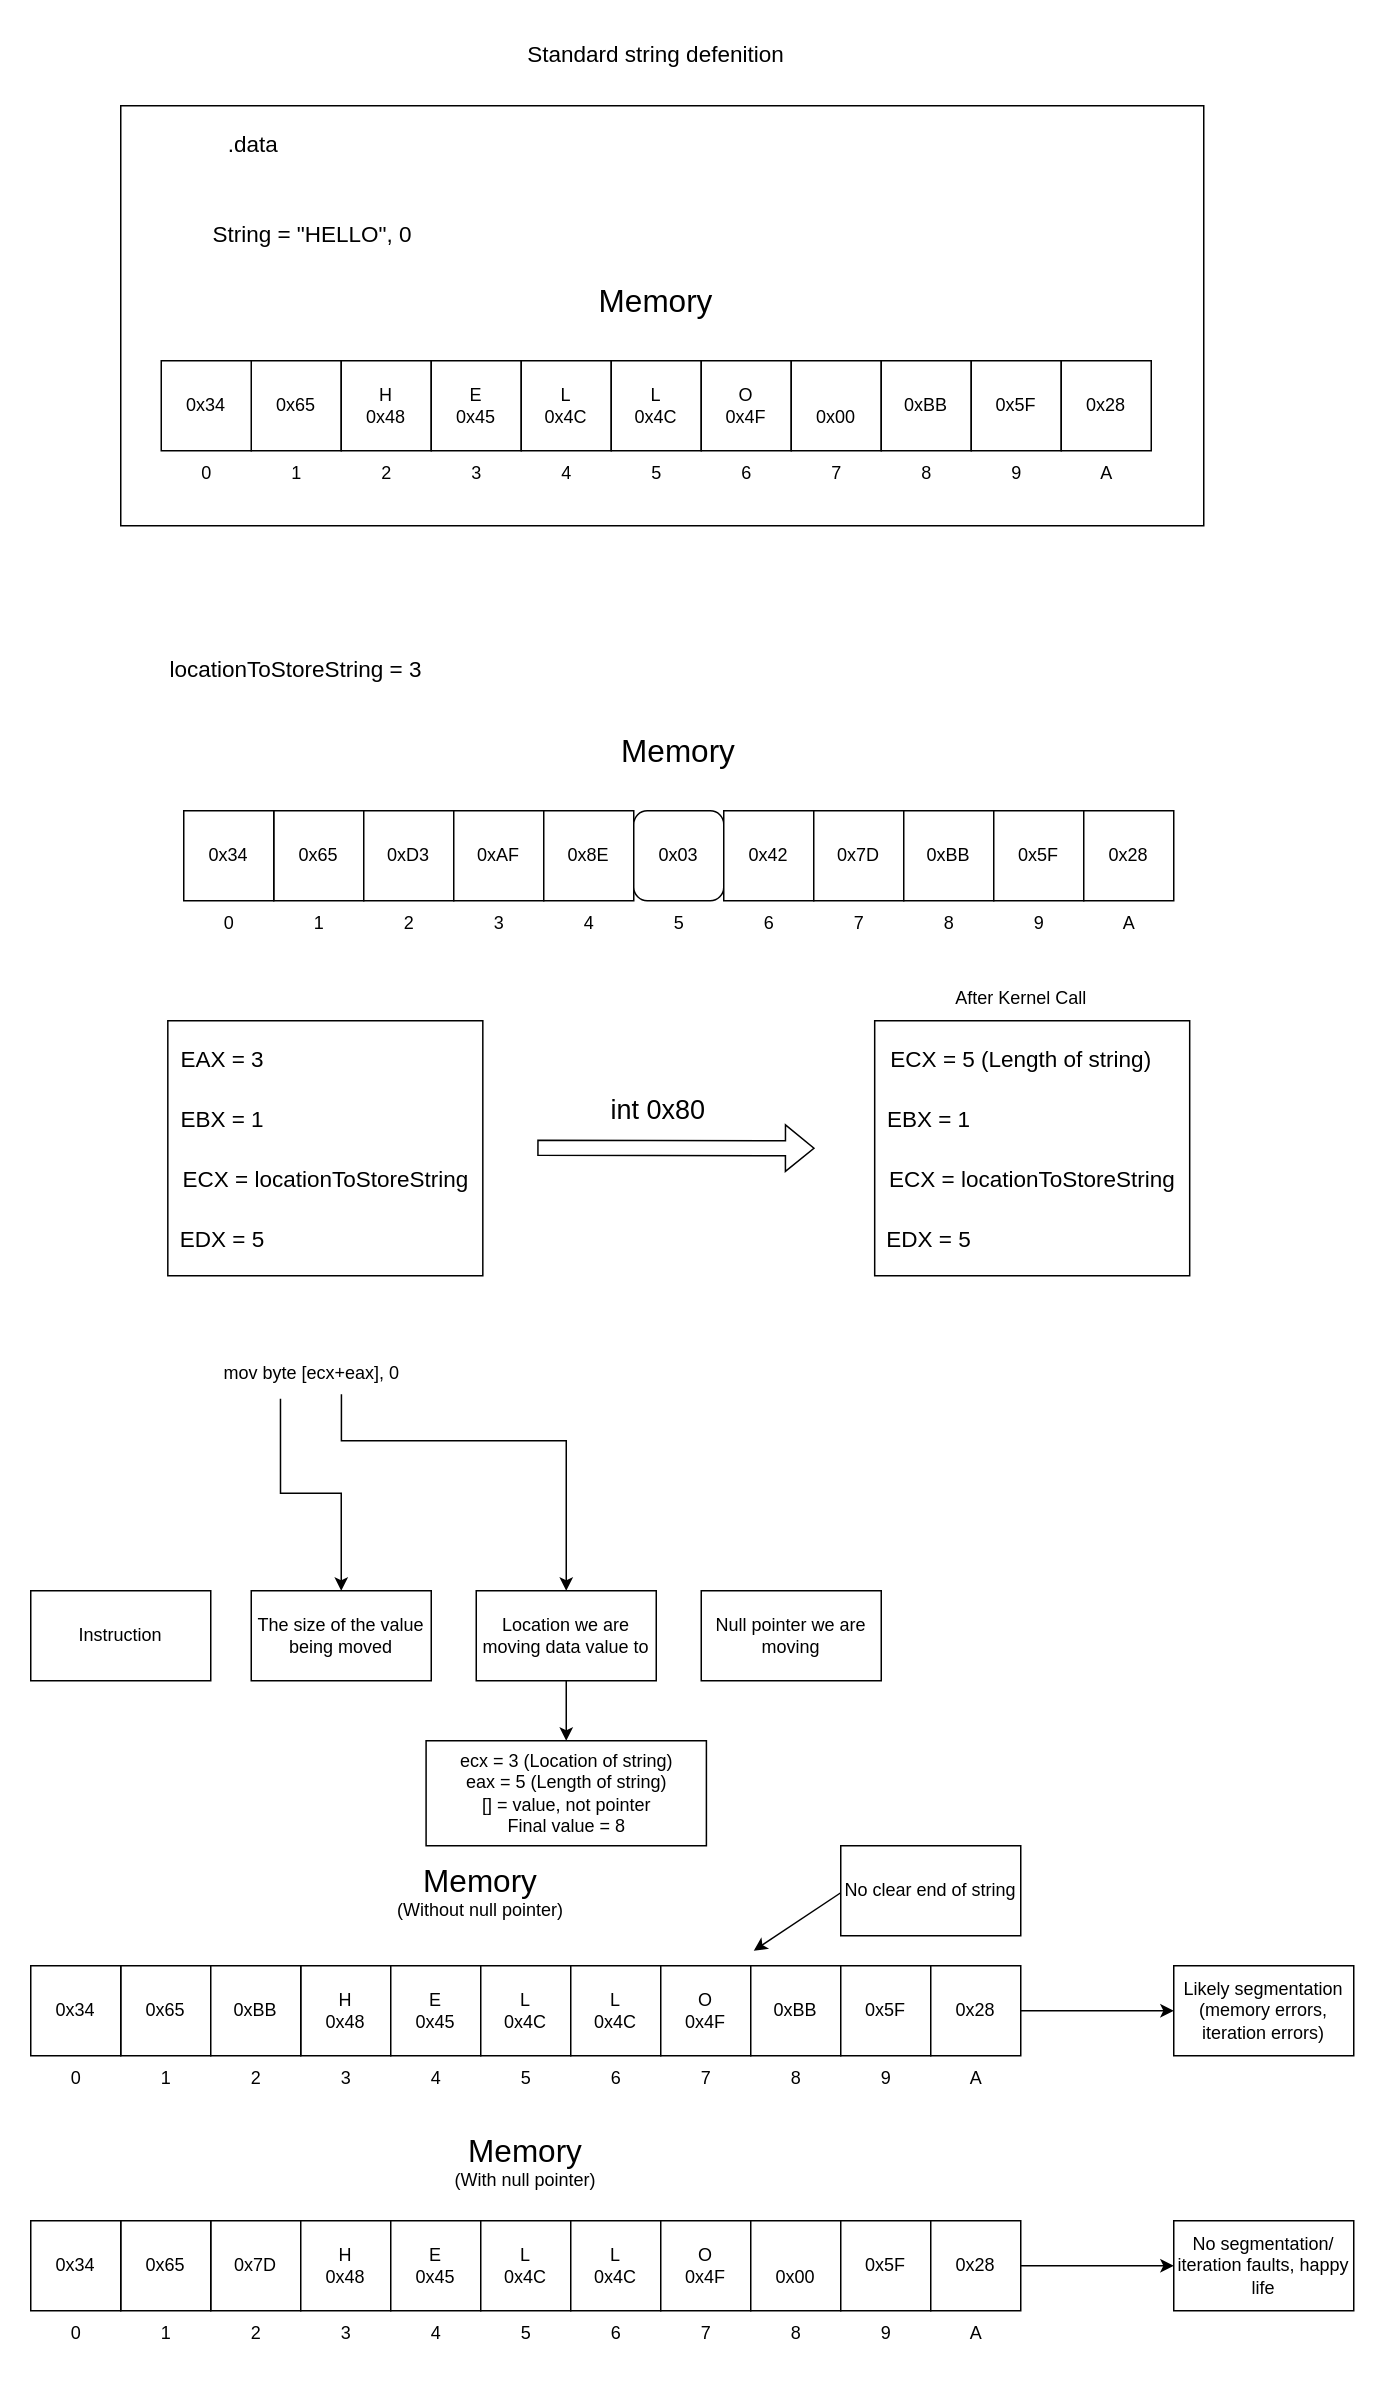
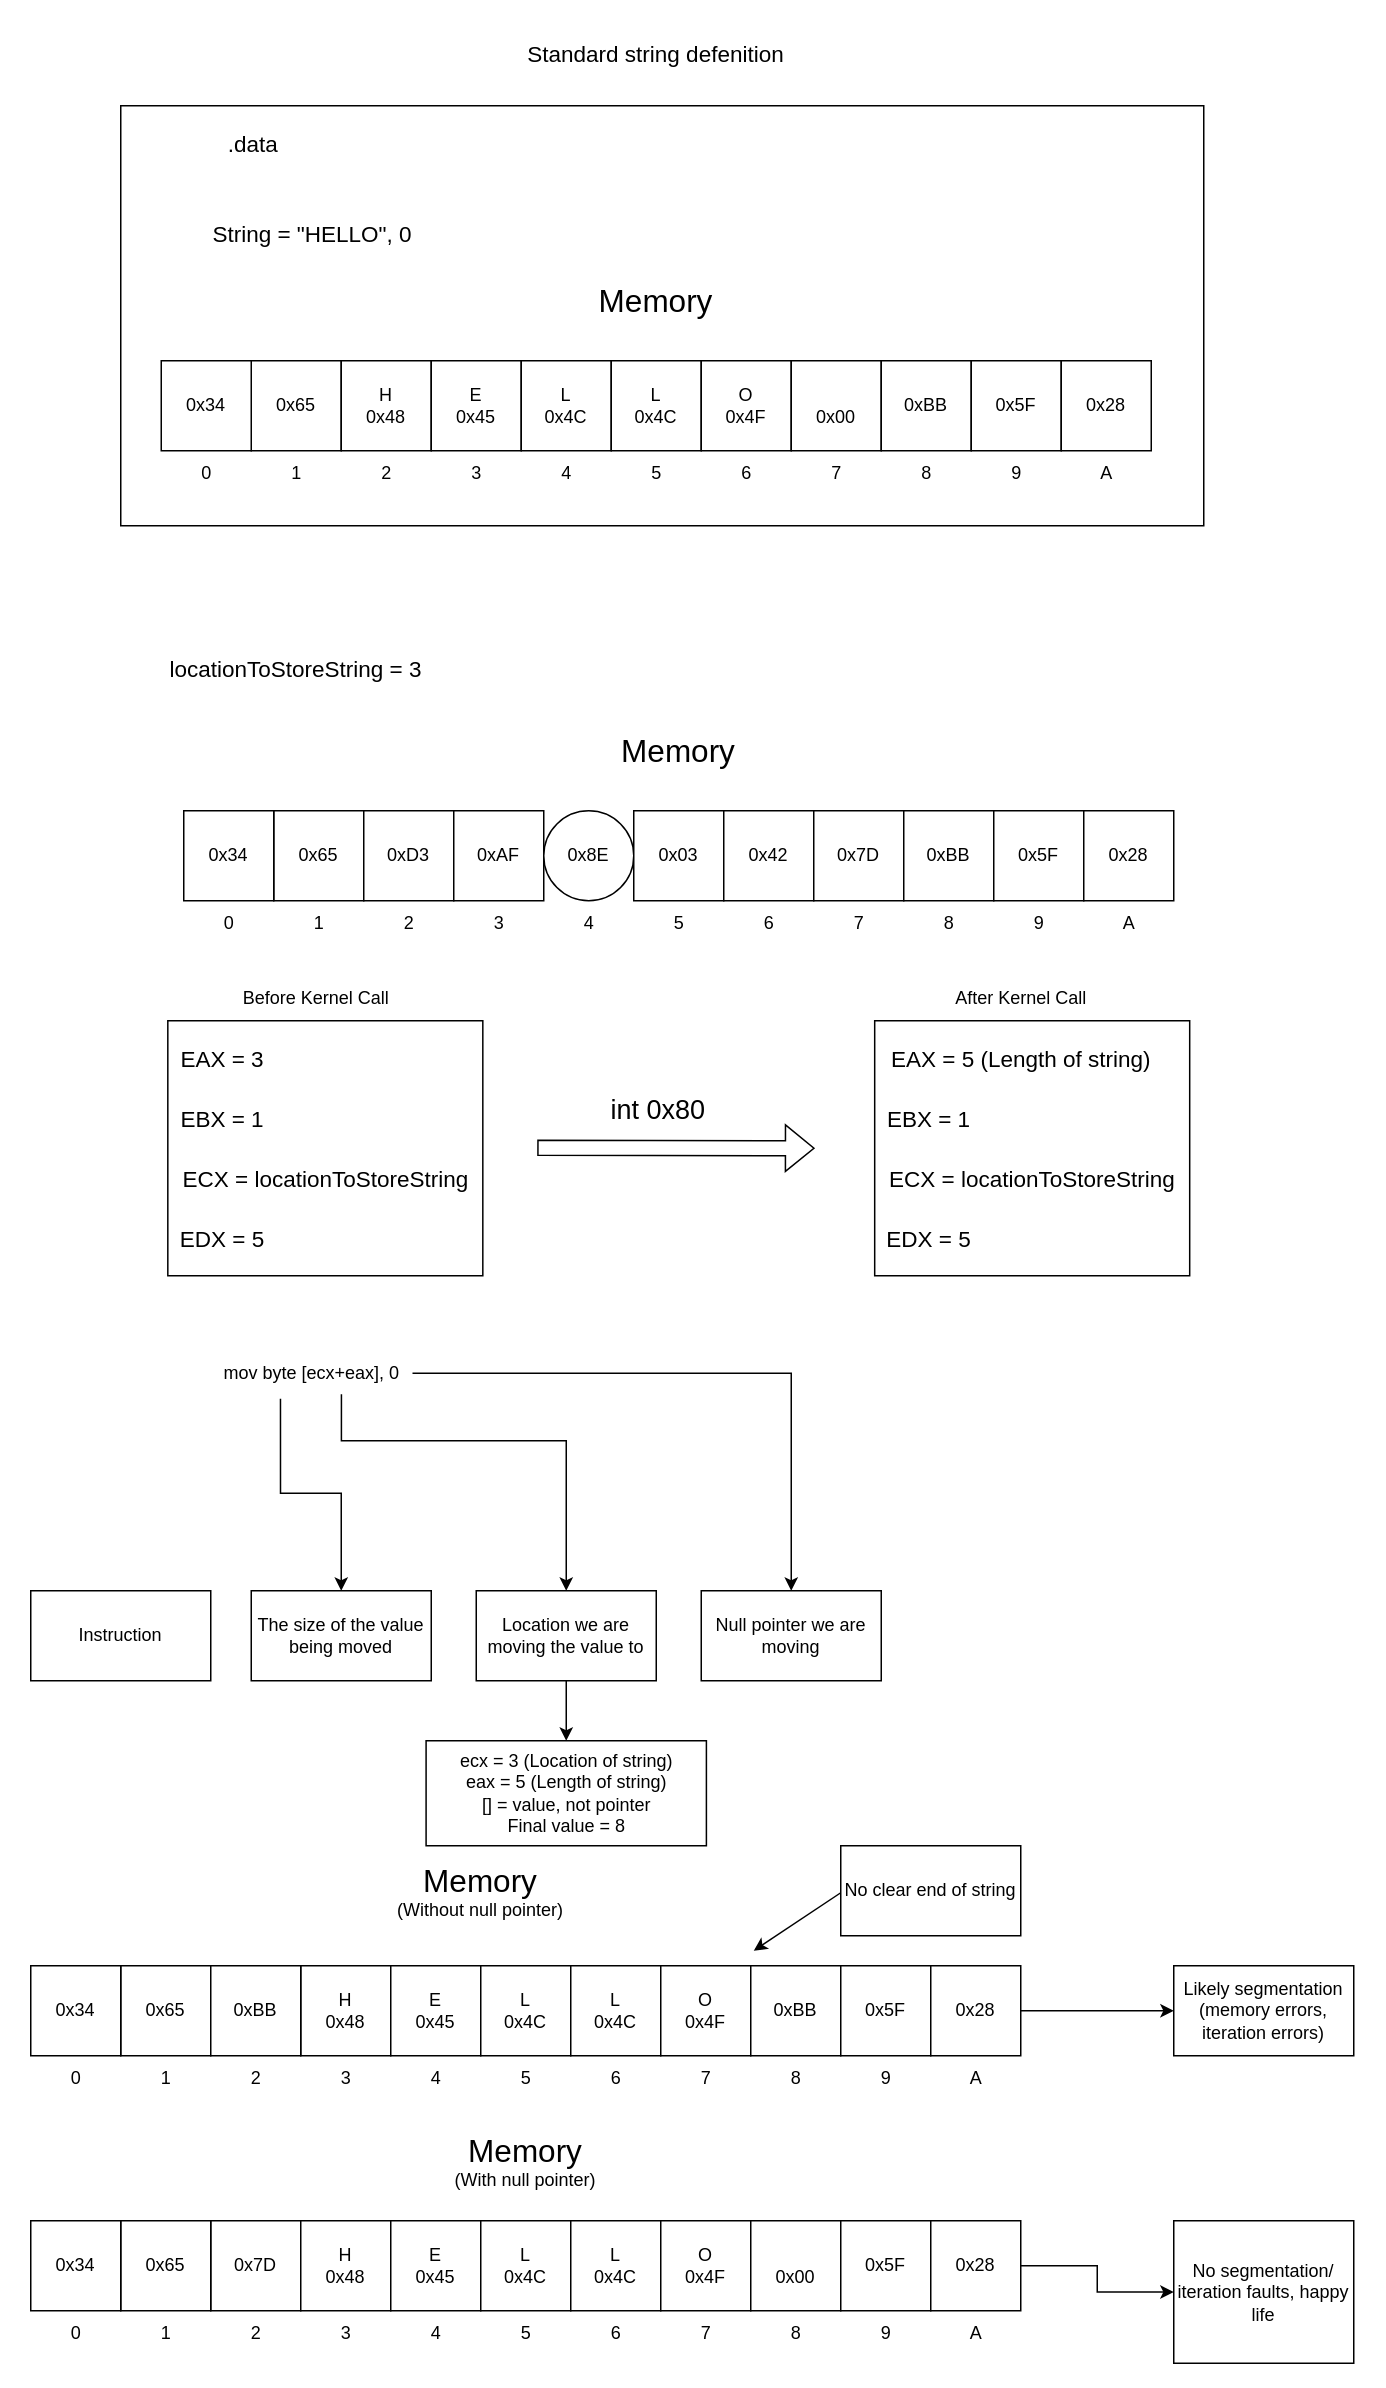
(589, 856) -> (589, 856)
(679, 856) -> (679, 856)
none -> (316, 998)
(1022, 1058) -> (1022, 1058)
none -> (705, 1373)
(566, 1636) -> (566, 1636)
(1264, 2266) -> (1264, 2292)
